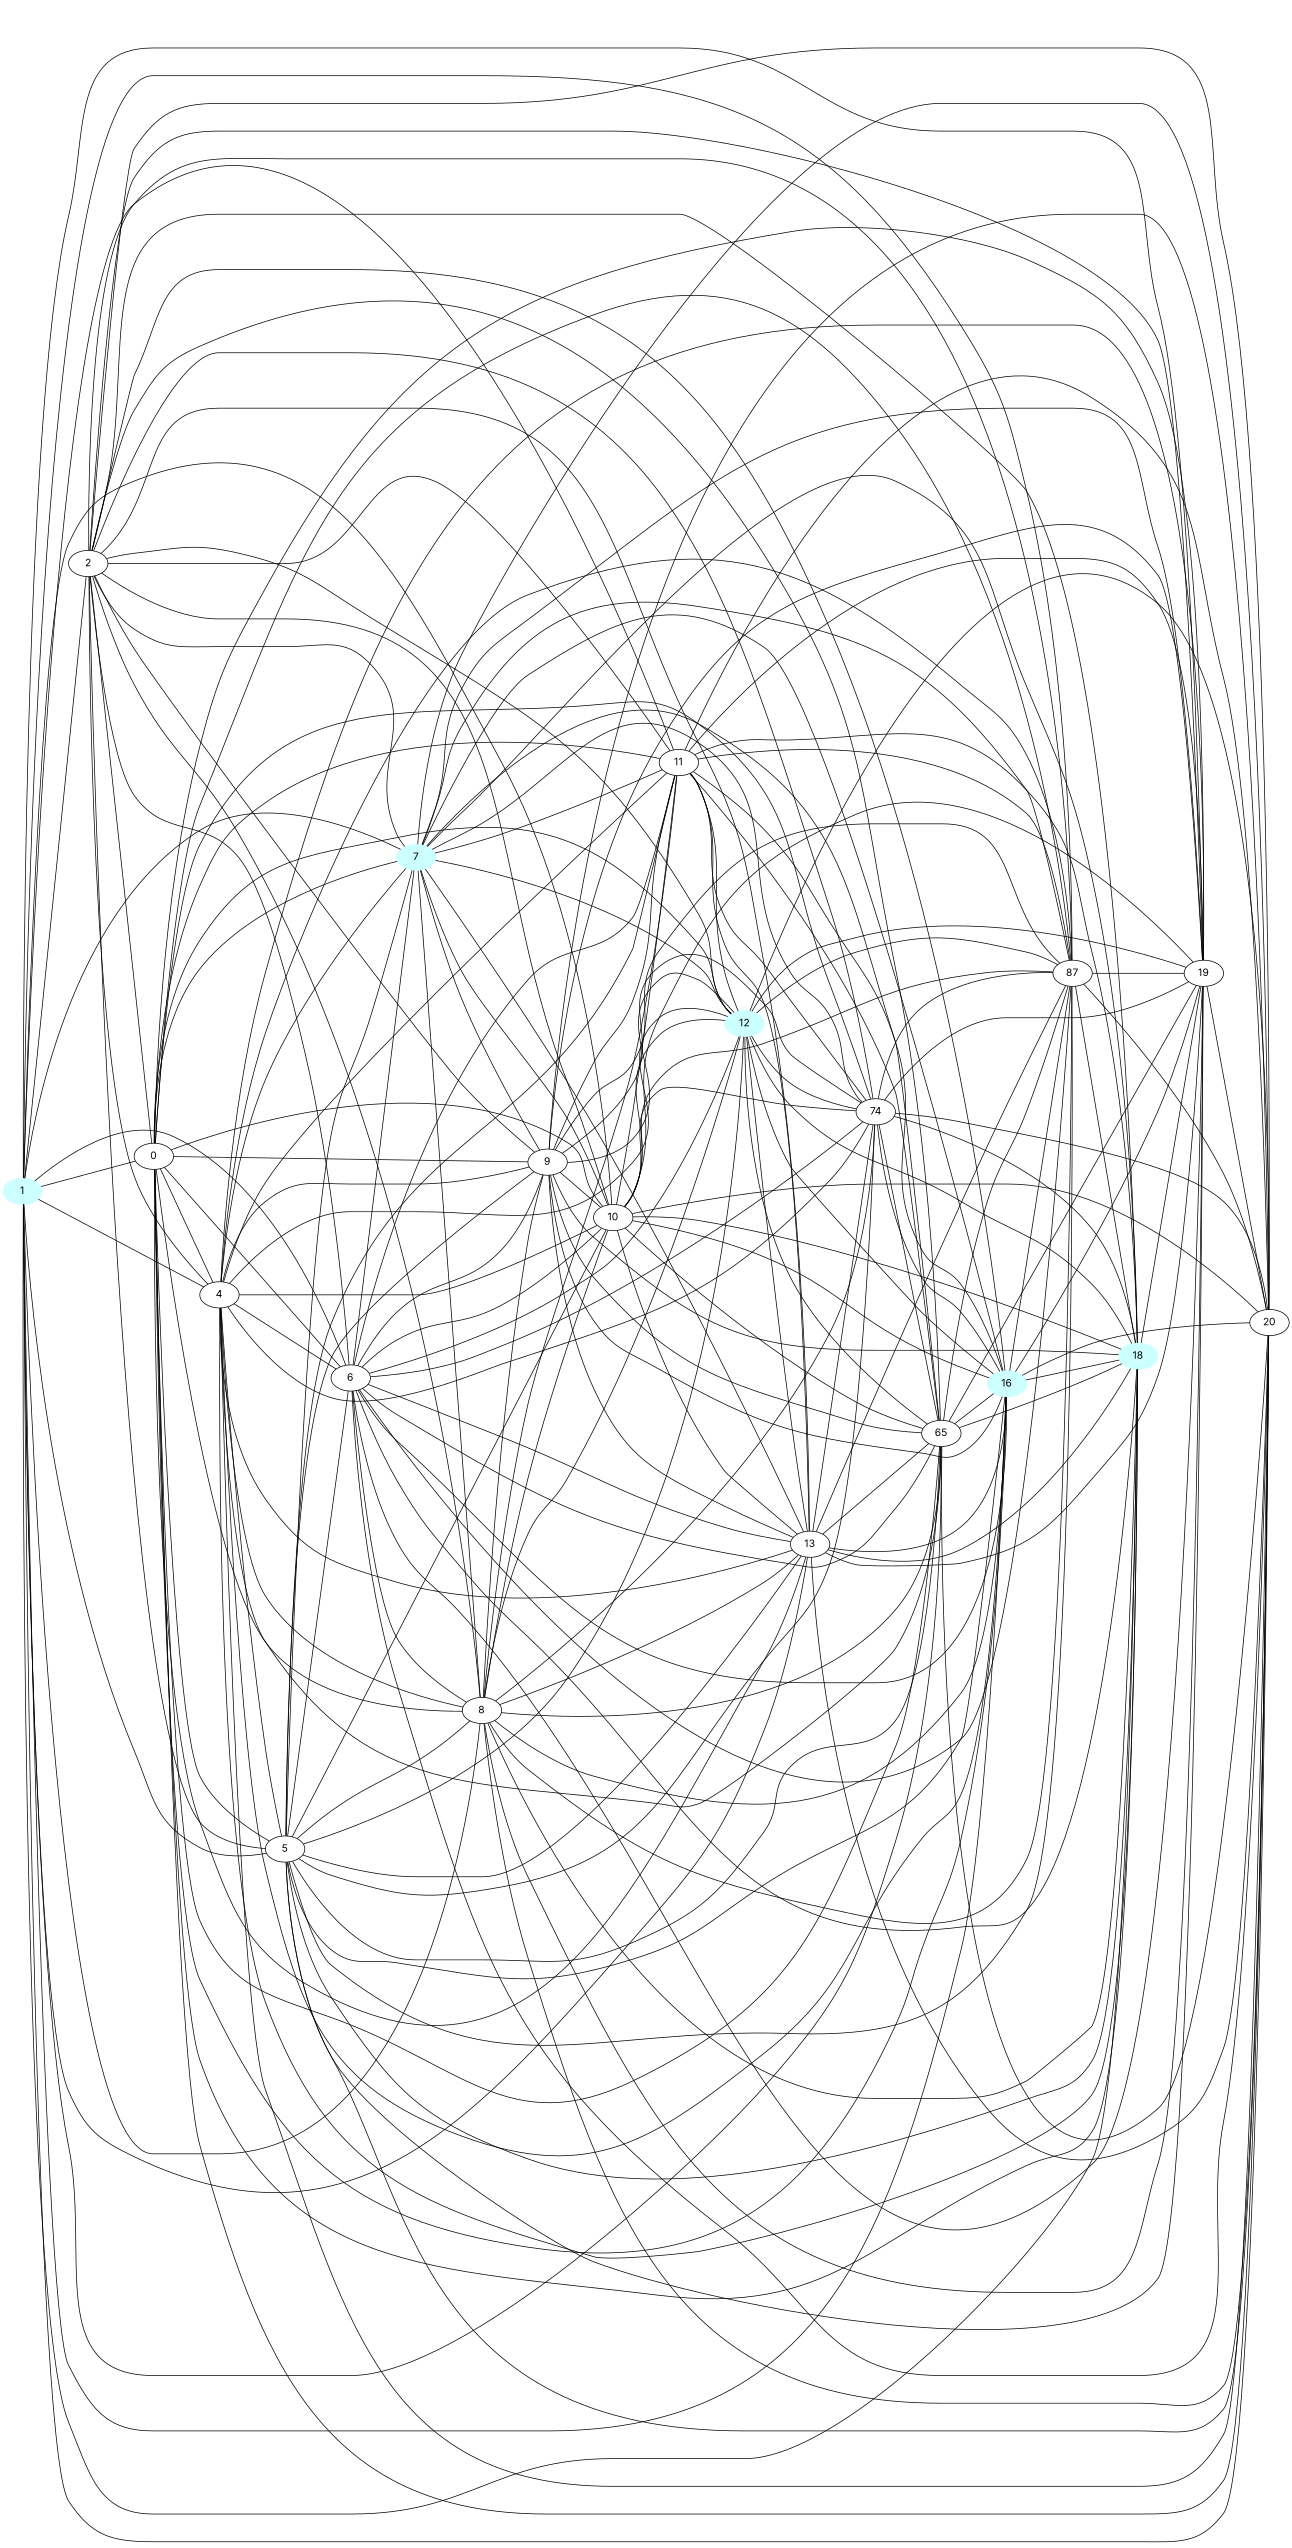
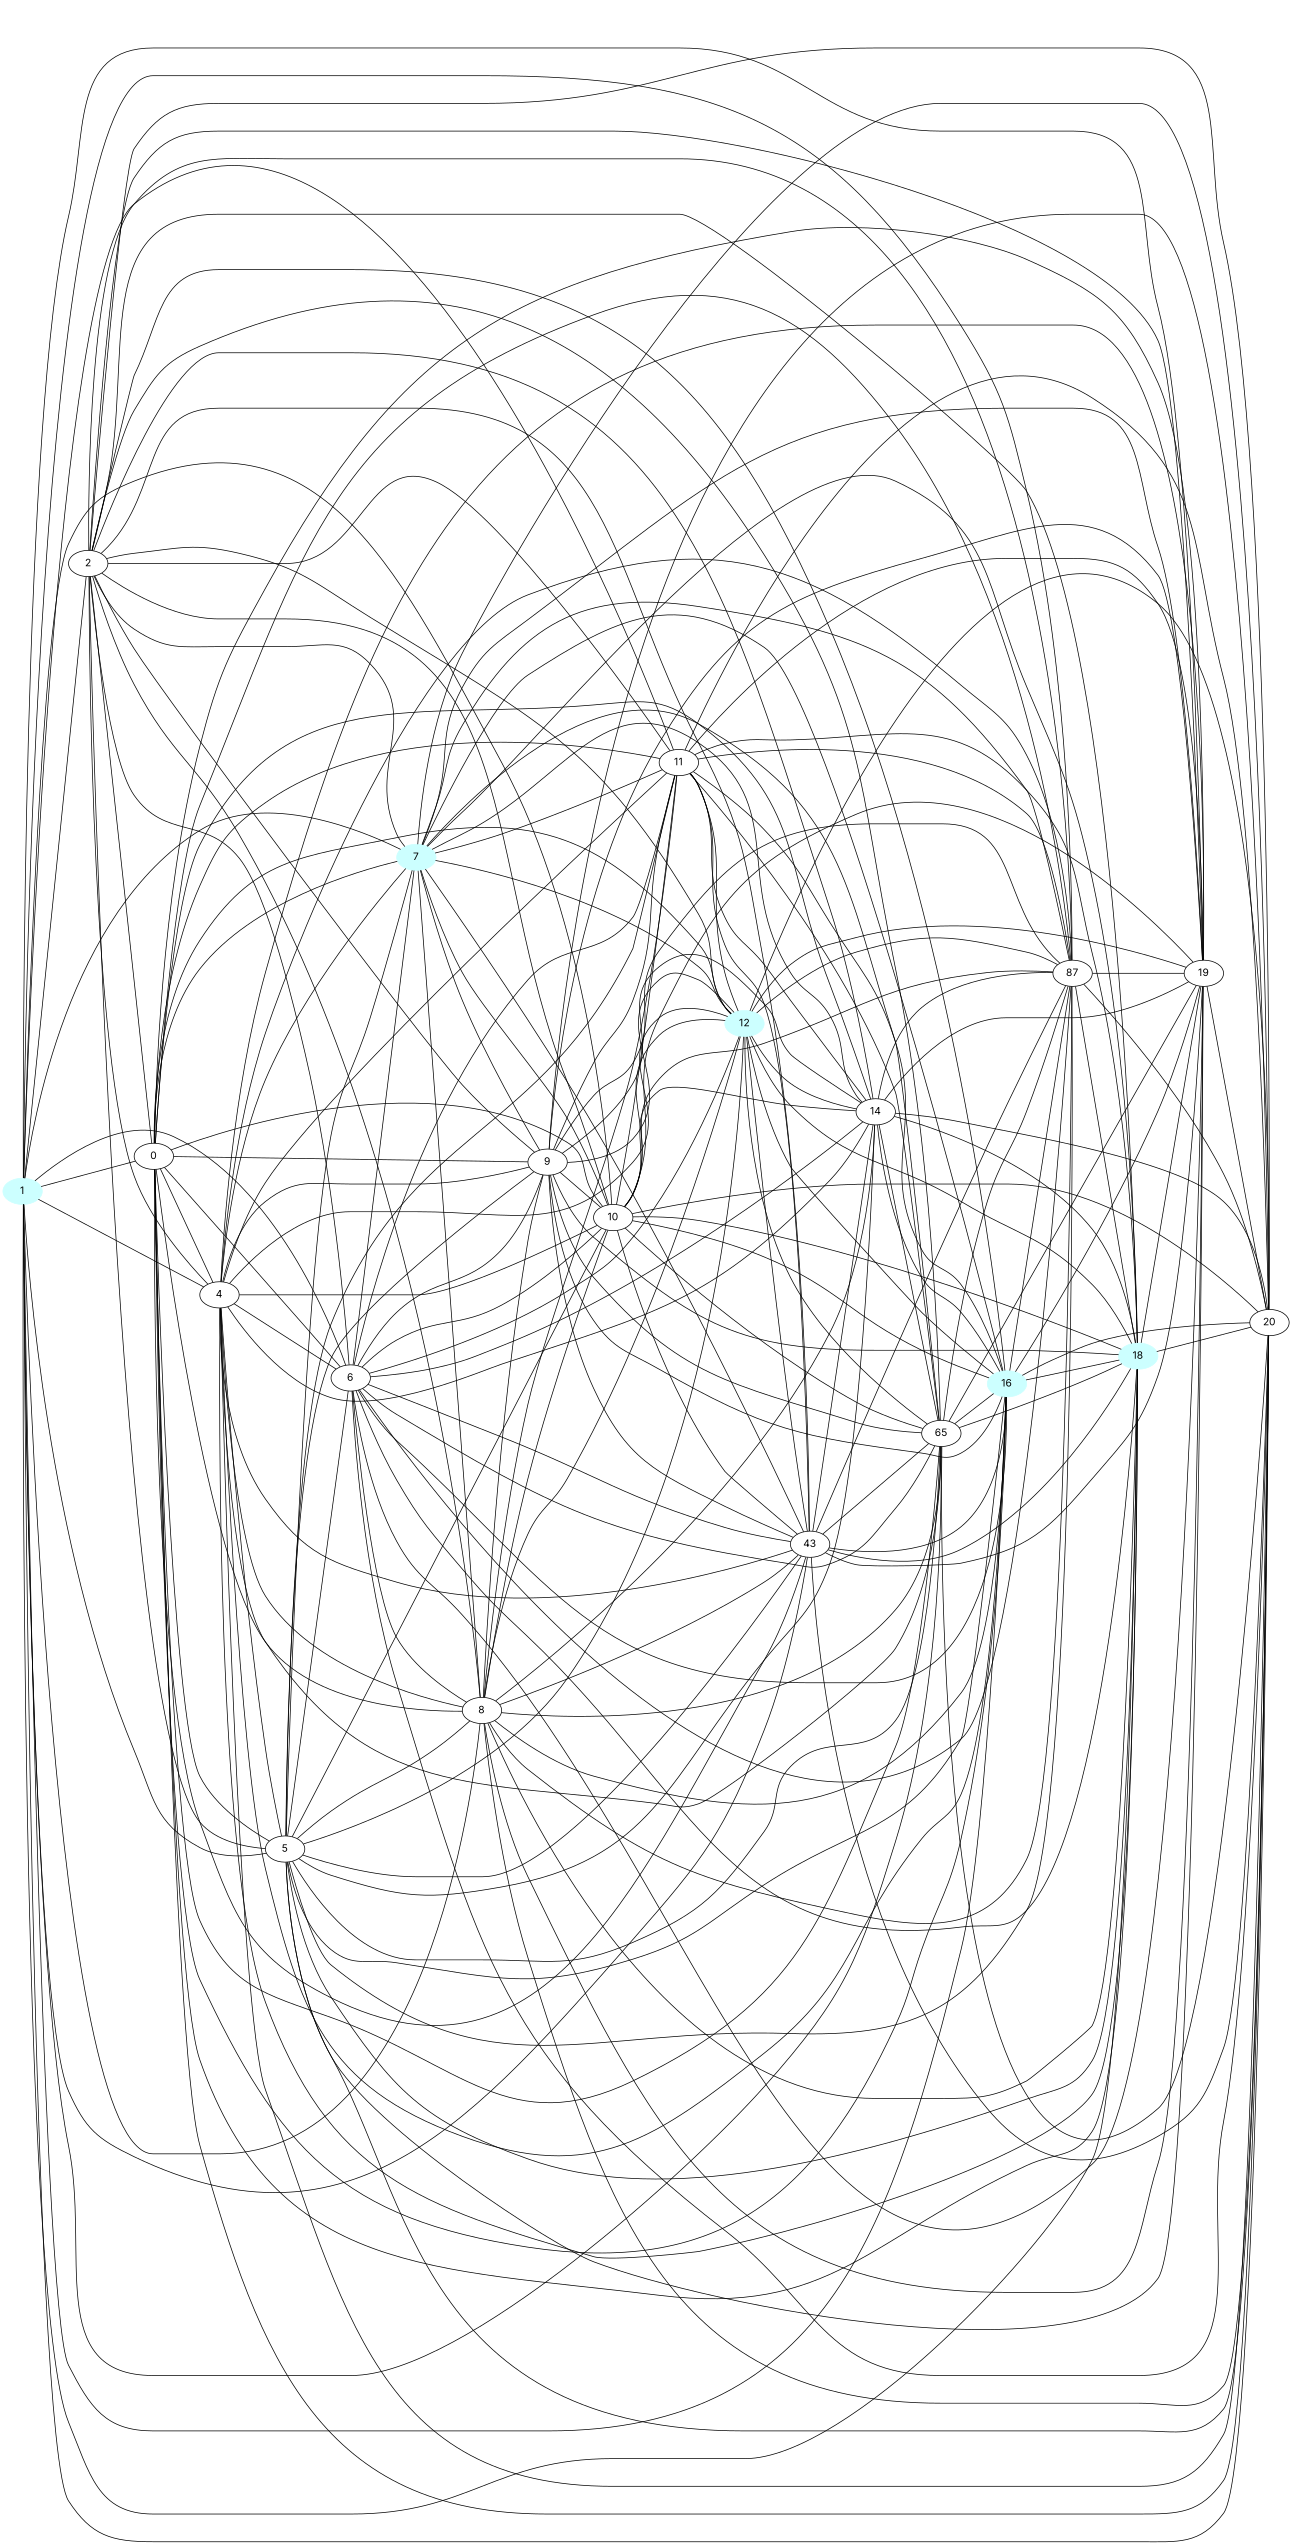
(876, 1112) -> (876, 1112)
none -> (1206, 1339)
(810, 1544) -> (810, 1544)
